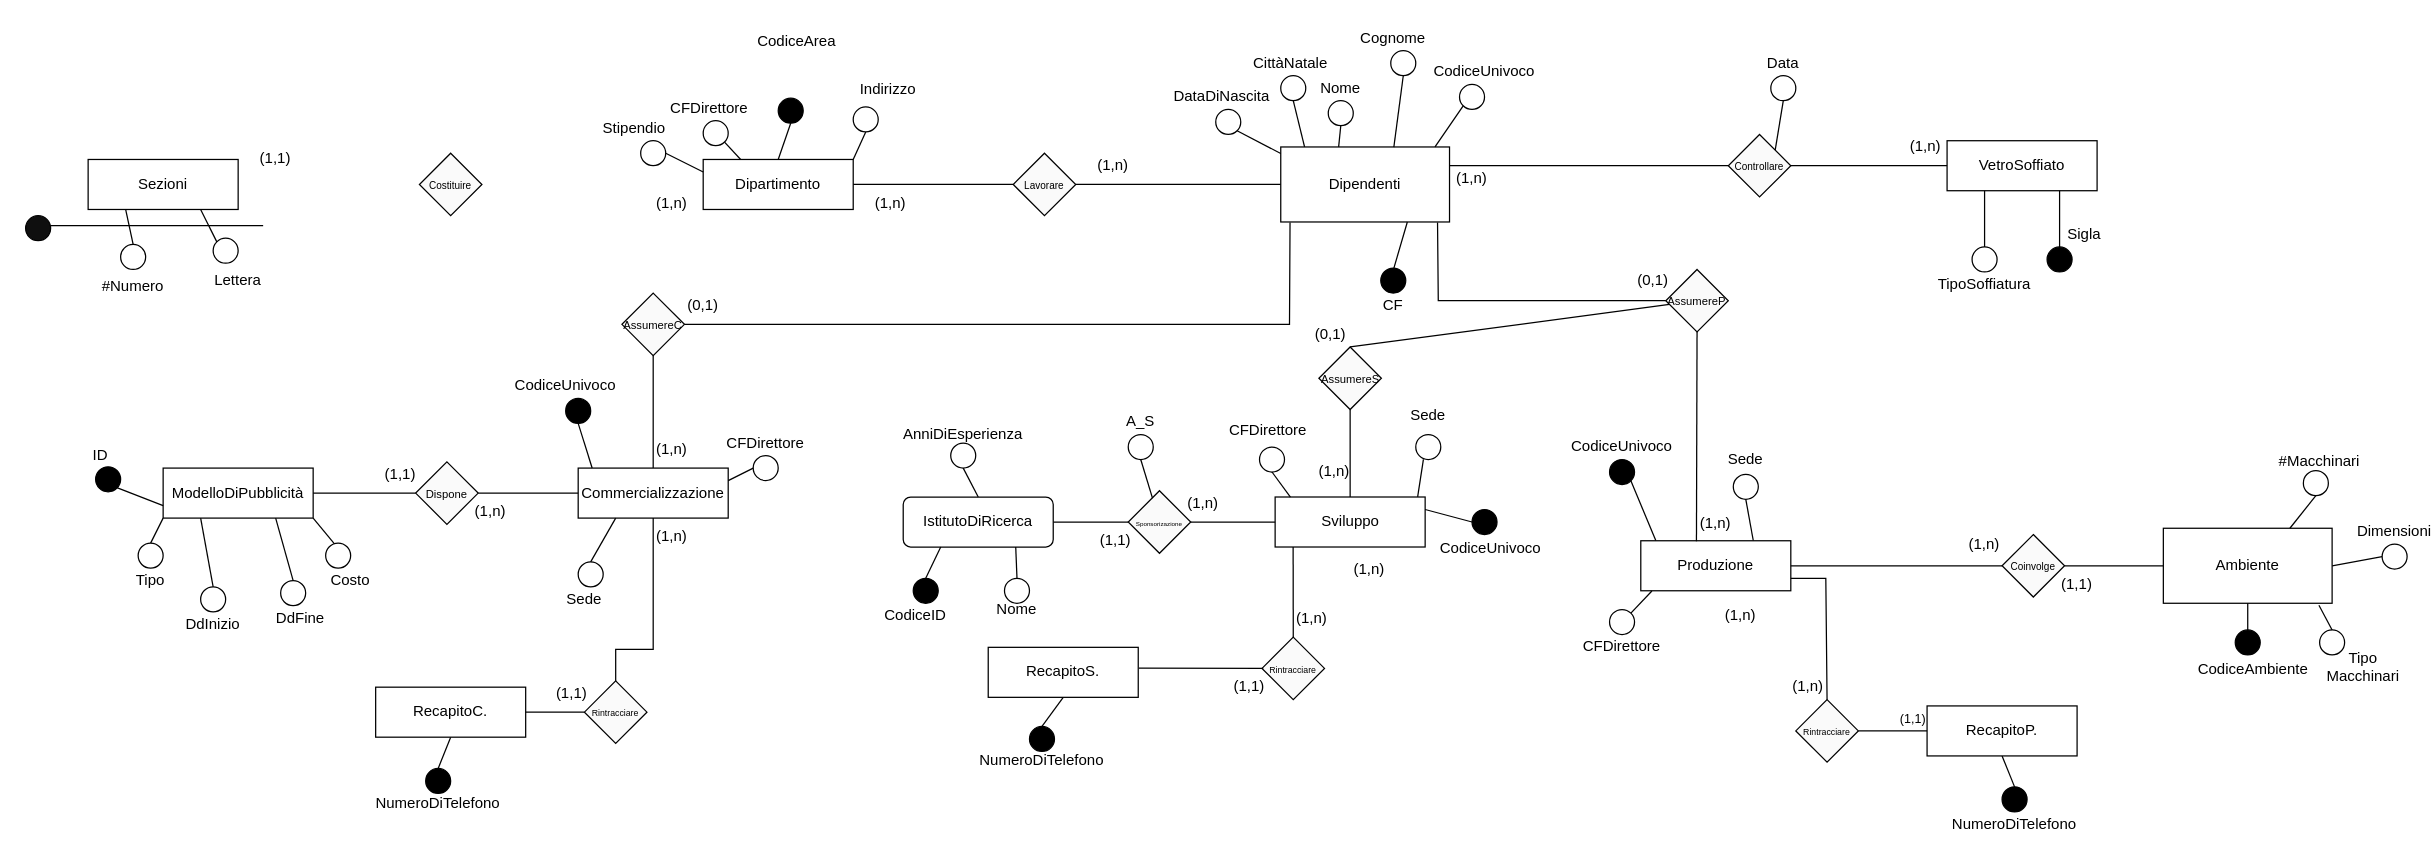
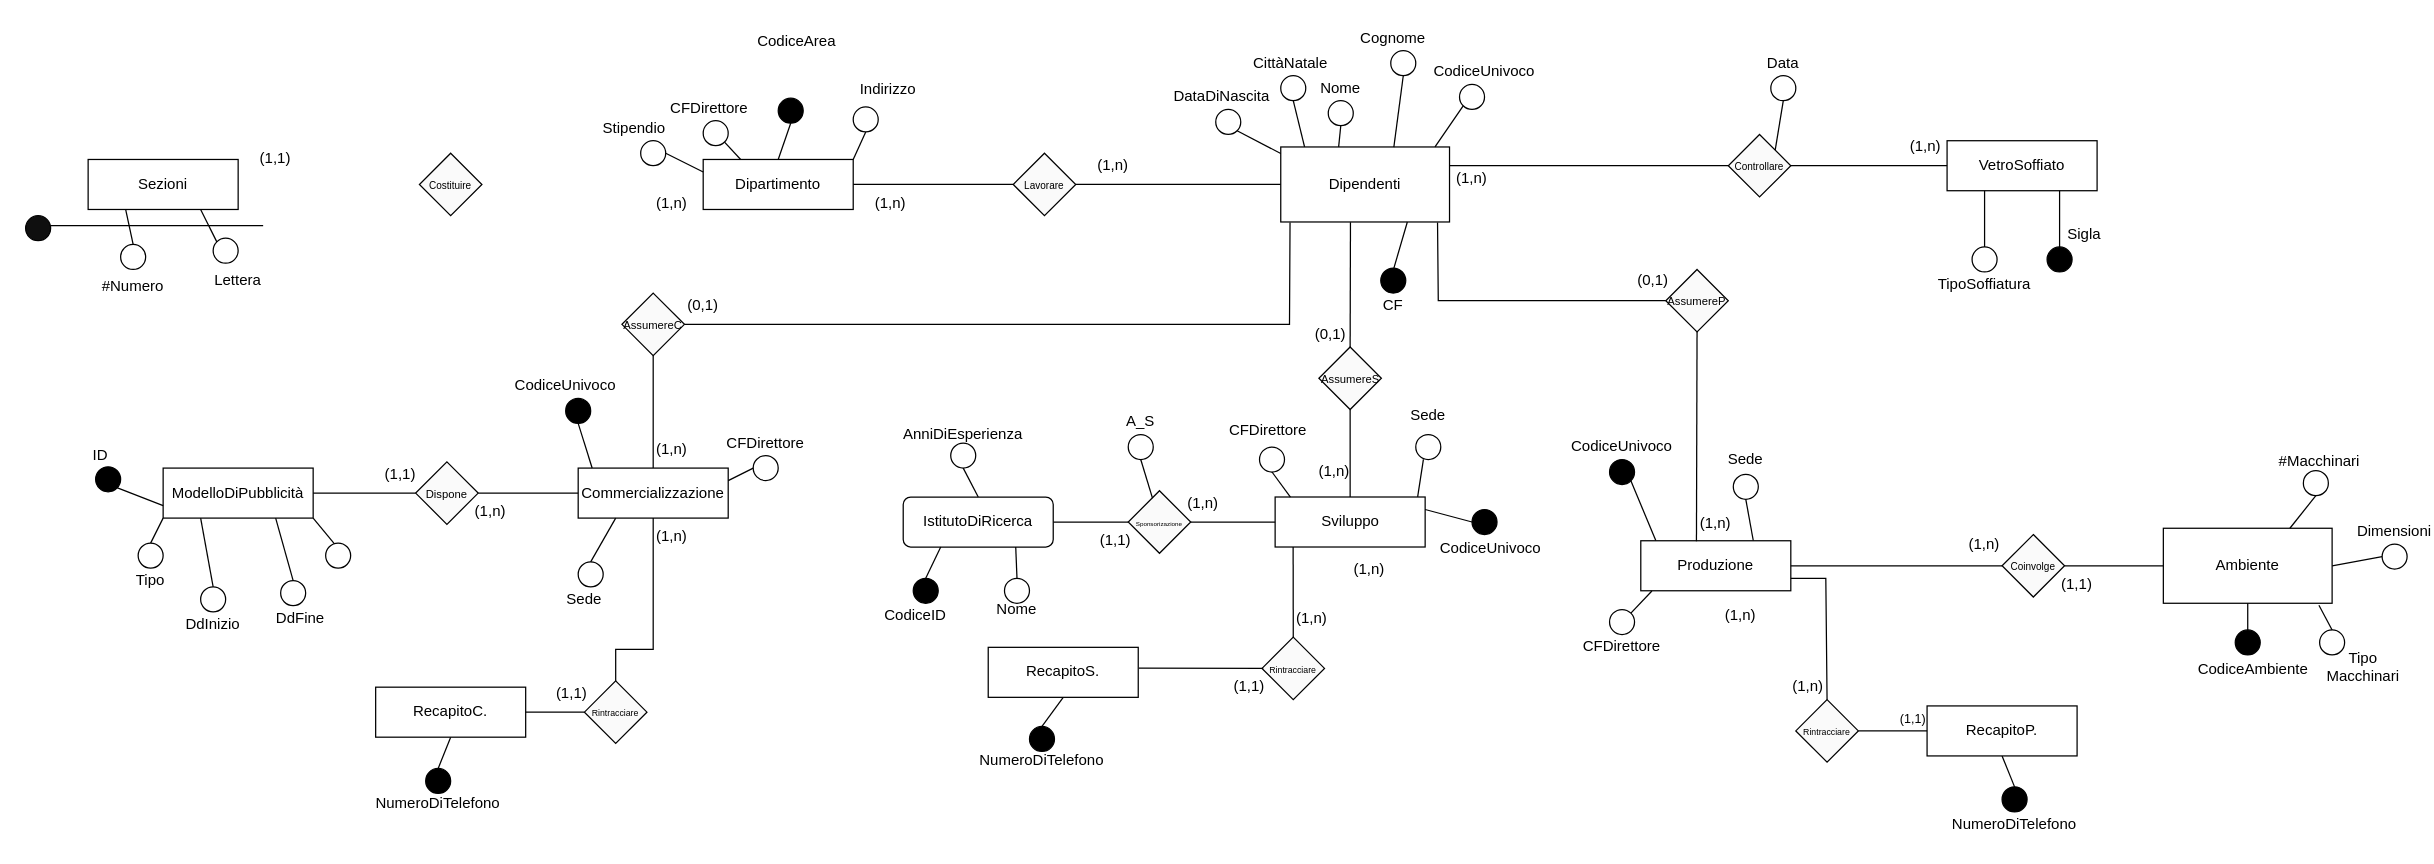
(1509, 326) -> (1350, 285)
(351, 580) -> none
